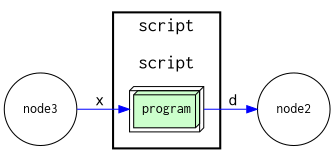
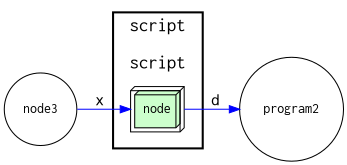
(167, 109) -> (157, 109)
(294, 109) -> (292, 109)
